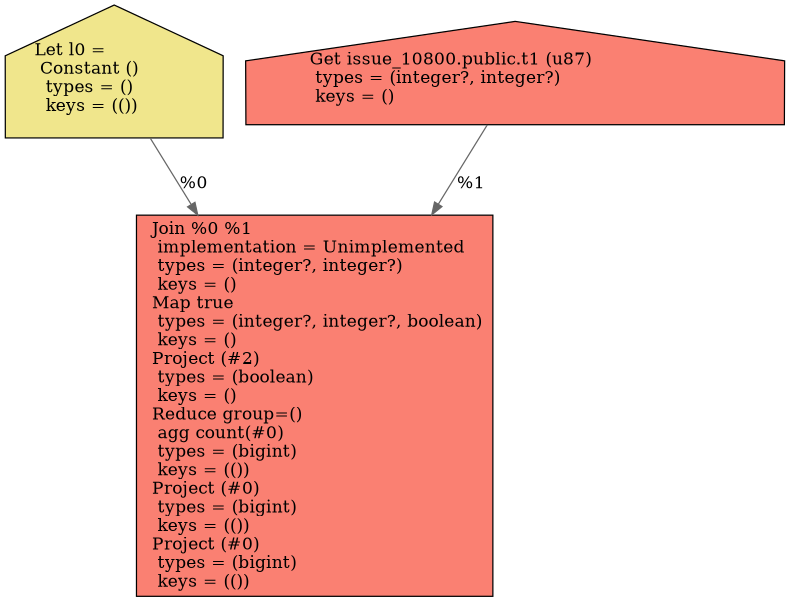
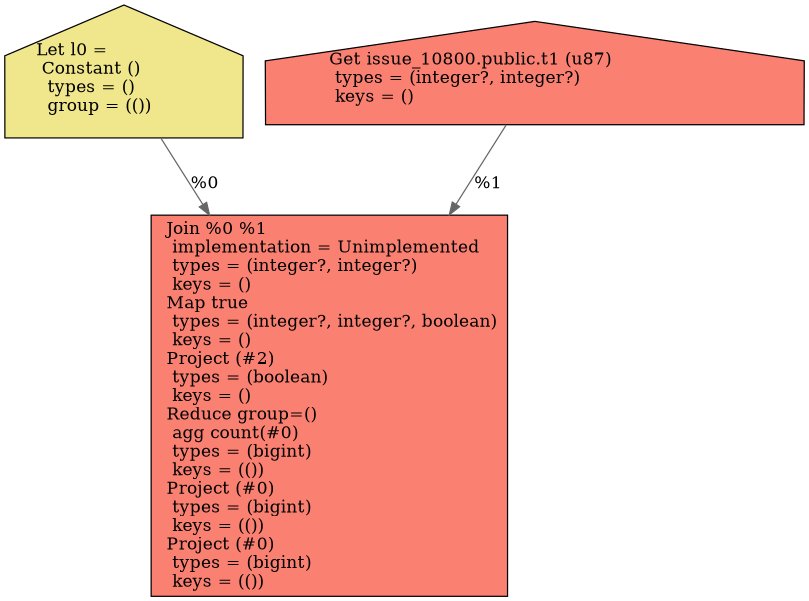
(114, 79) -> (124, 79)
